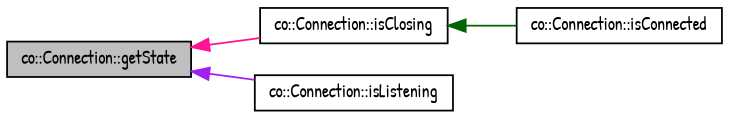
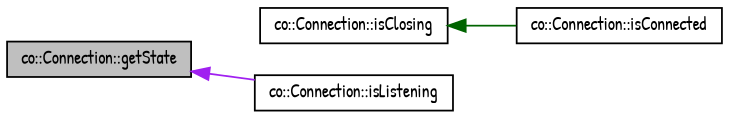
(235, 41) -> none
